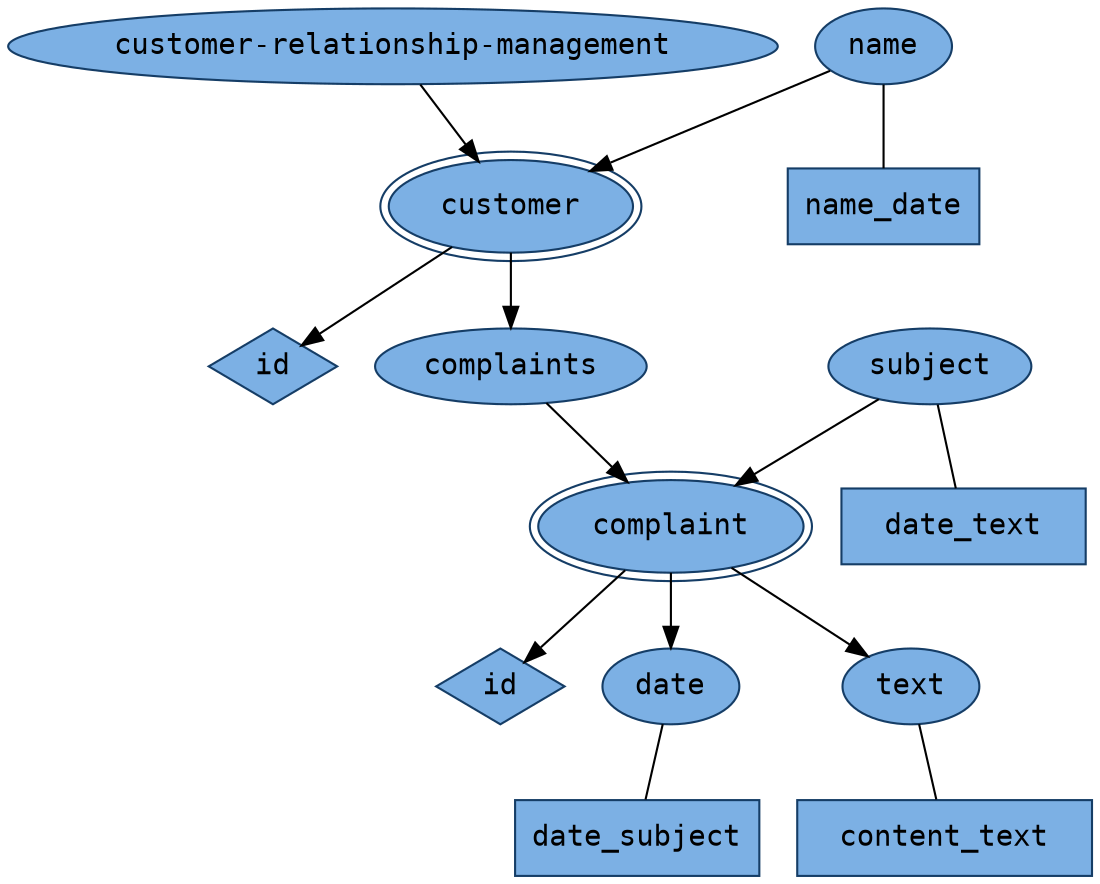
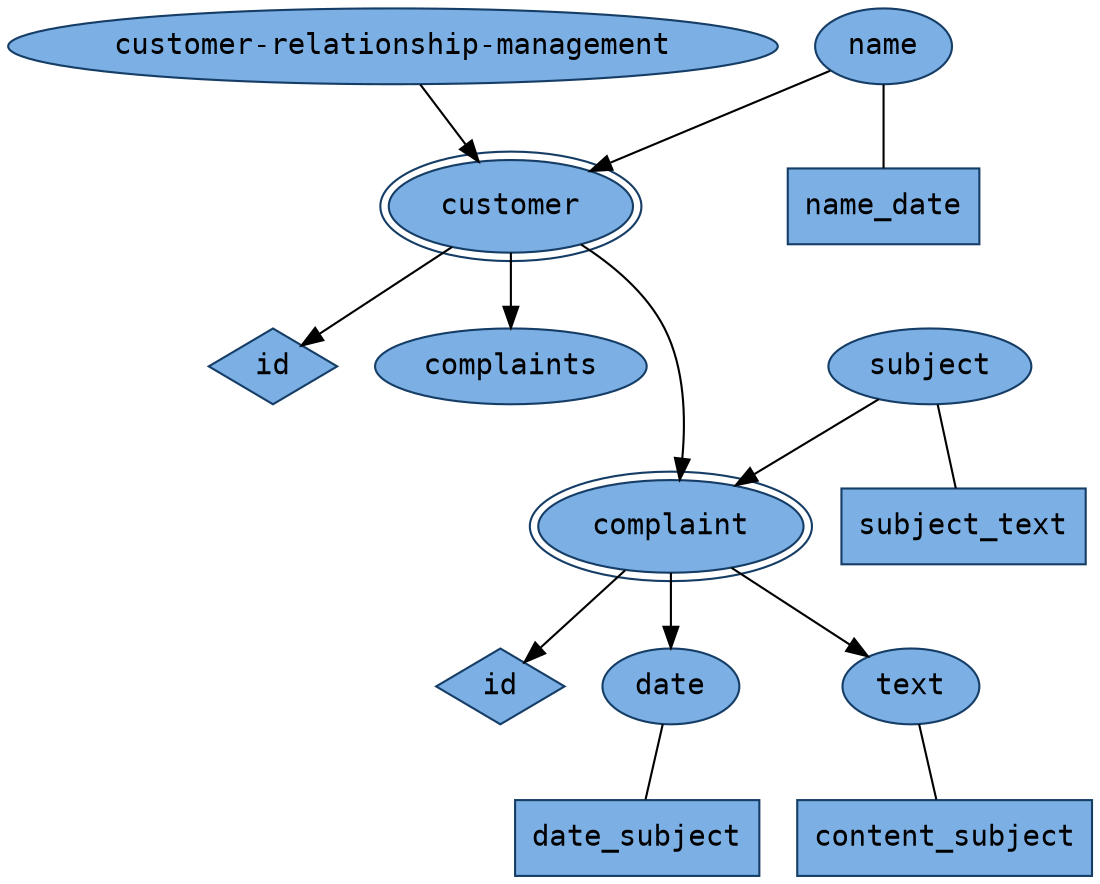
(579, 435) -> (667, 334)
(964, 526) -> (964, 526)
(945, 838) -> (945, 838)
